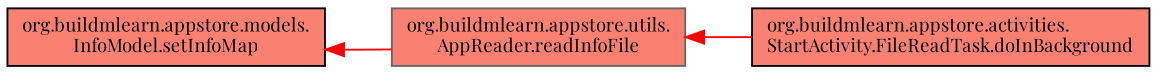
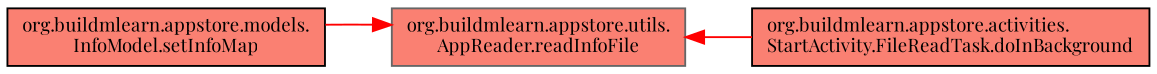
(368, 50) -> (349, 25)
